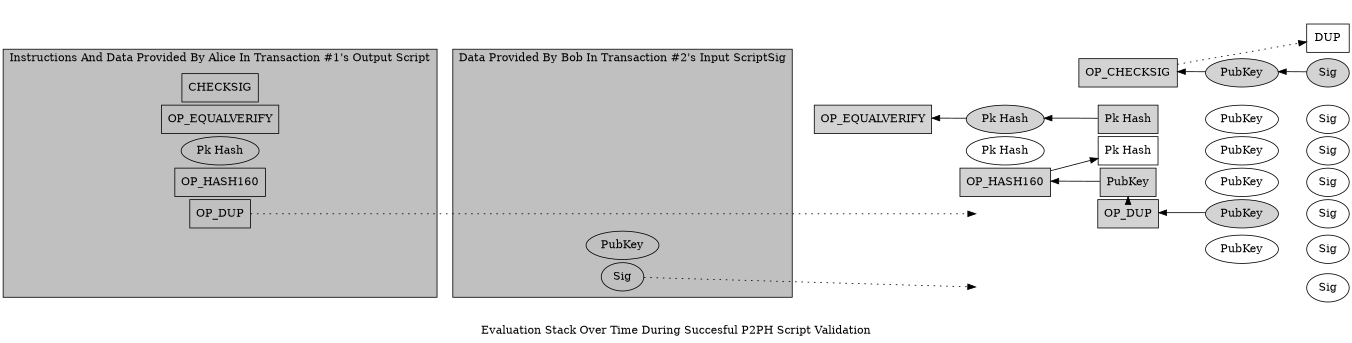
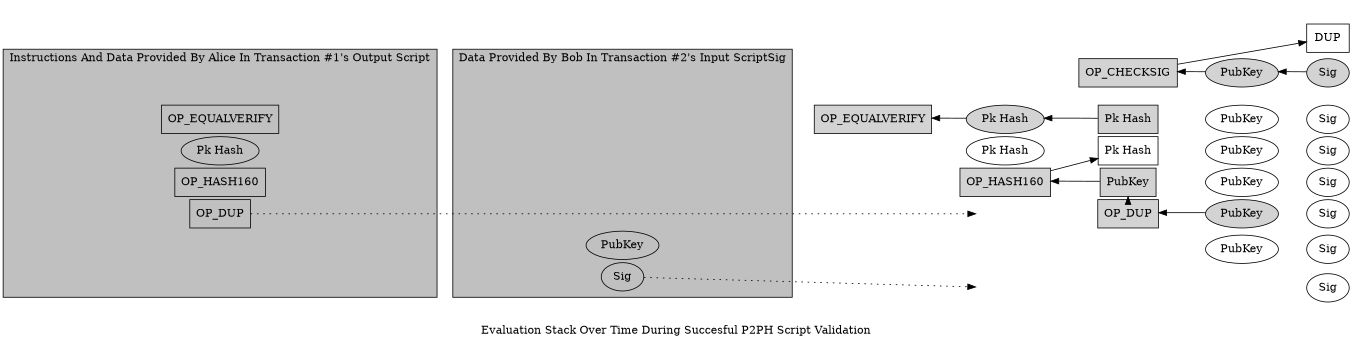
(1238, 54) -> (1238, 54)
(220, 88) -> none
